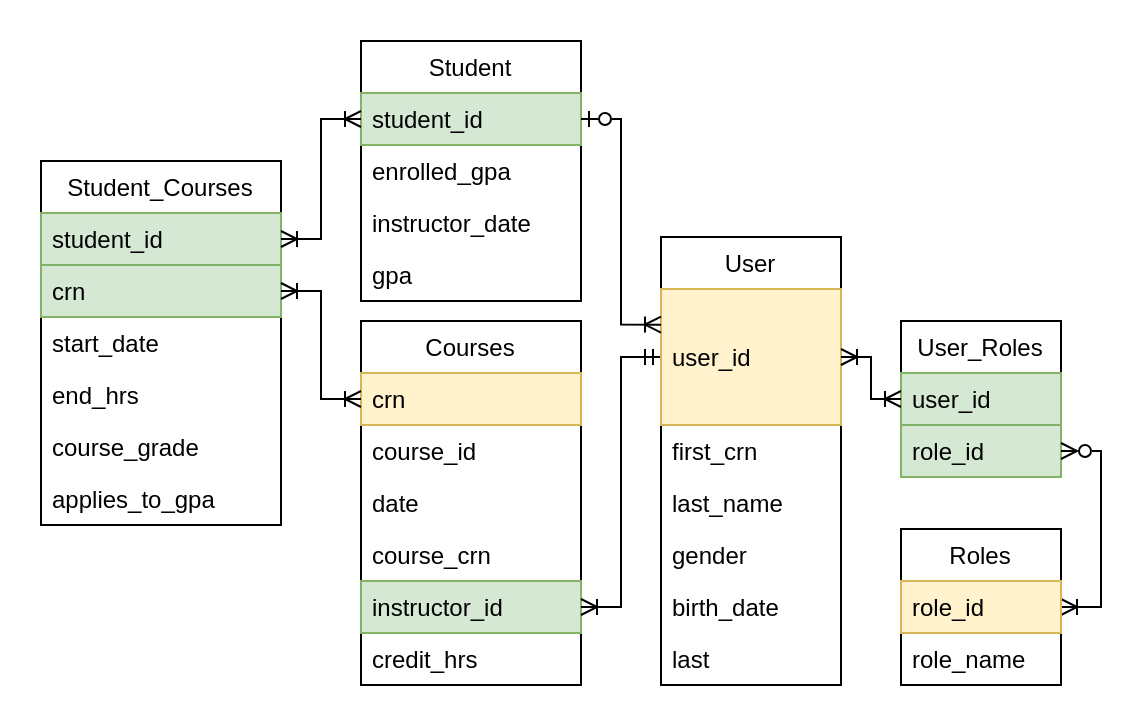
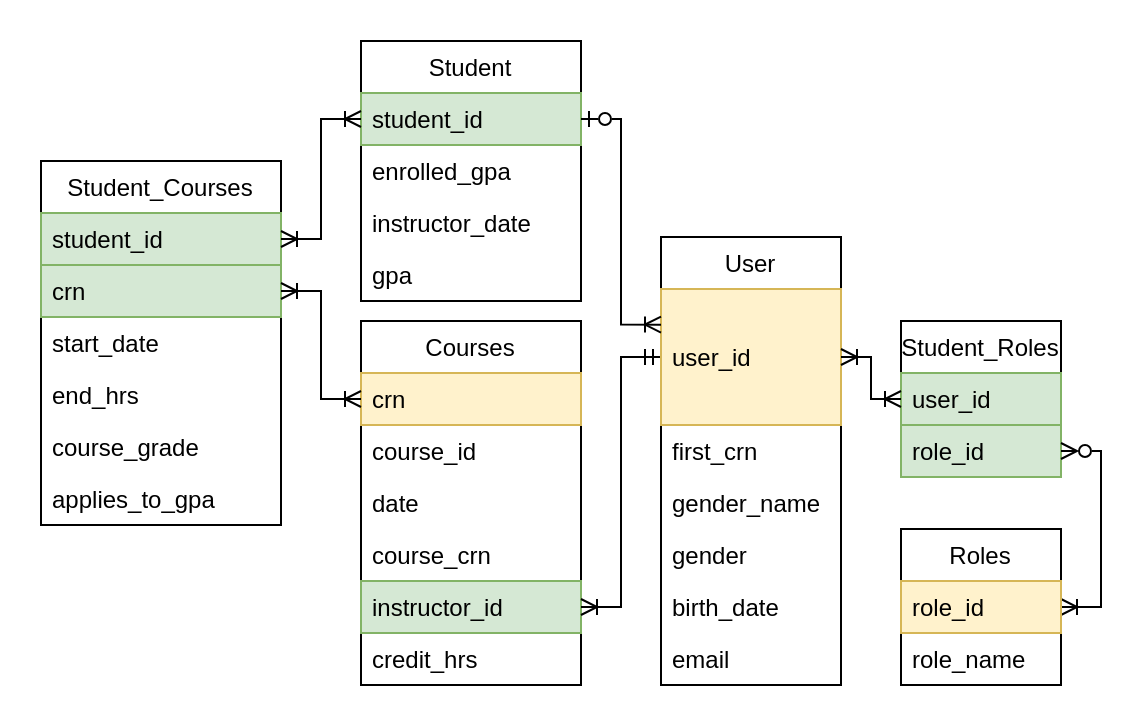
(980, 348) -> (980, 348)
(729, 504) -> (746, 504)
(696, 660) -> (699, 660)
